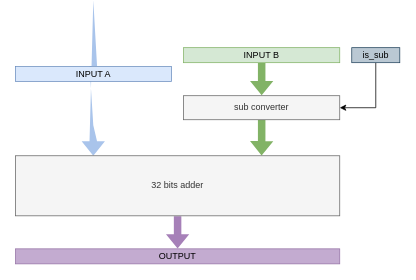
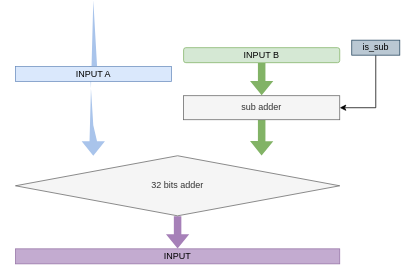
(261, 55) -> (261, 55)
(375, 55) -> (375, 48)
(261, 108) -> (261, 108)
(177, 186) -> (177, 186)
(177, 256) -> (177, 256)
